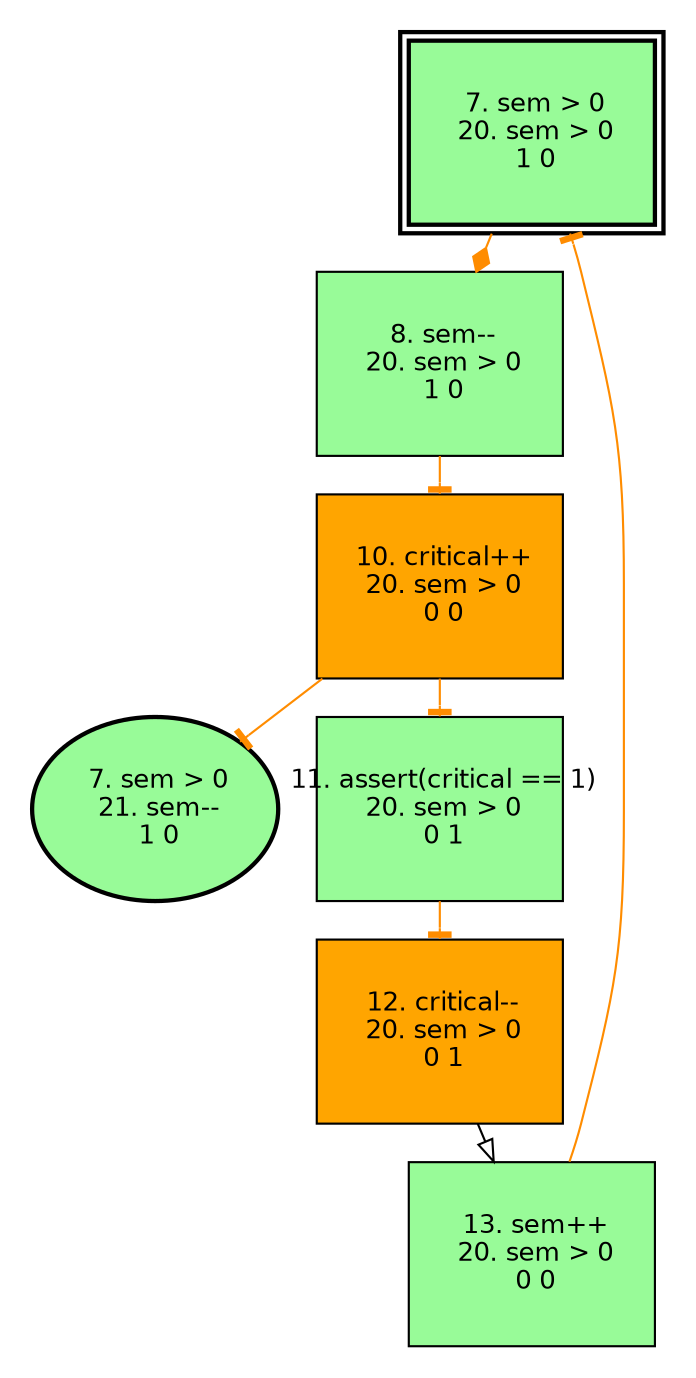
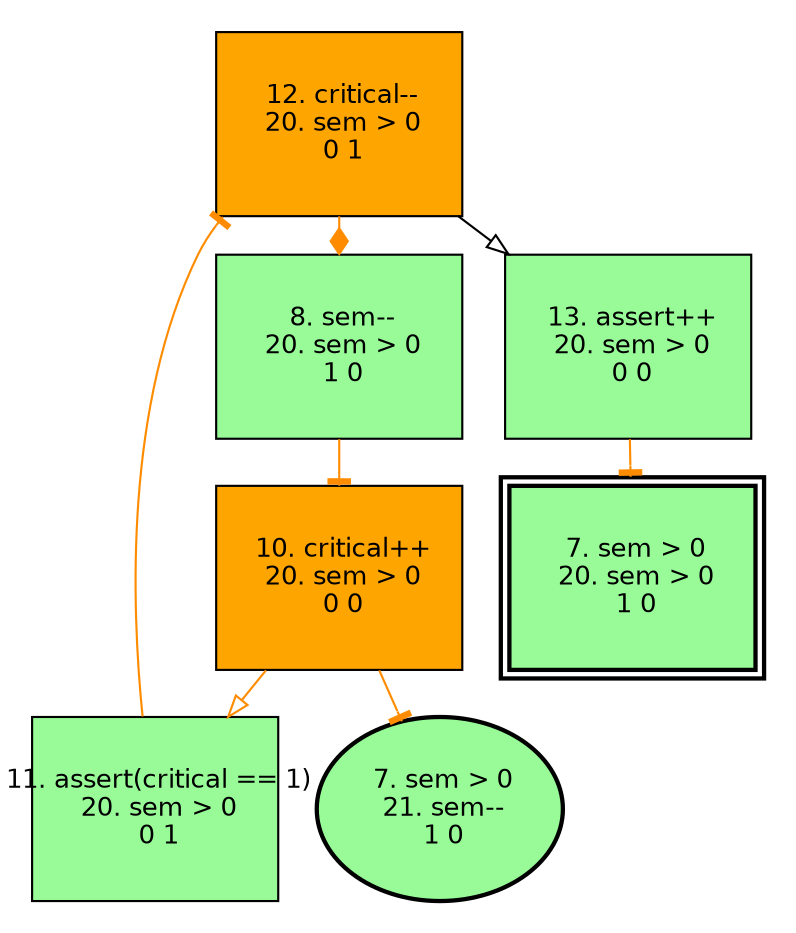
(489, 241) -> (339, 222)
(440, 692) -> (254, 685)
(532, 1254) -> (628, 347)
